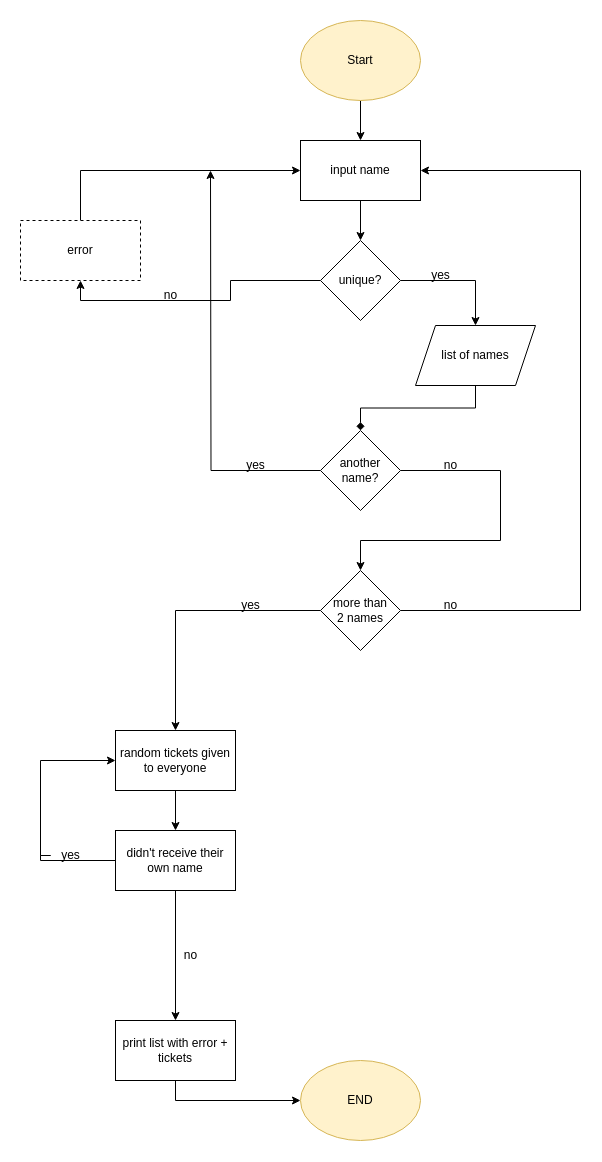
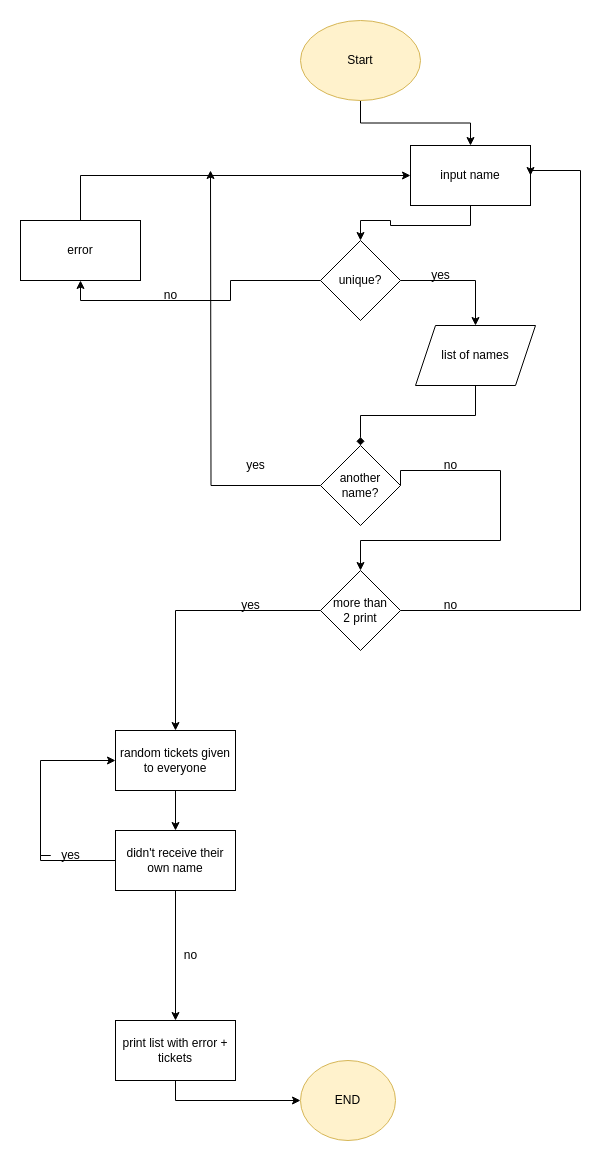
(361, 171) -> (471, 176)
(81, 251) -> (81, 251)
(361, 471) -> (361, 486)
(361, 611) -> (361, 611)
(361, 1101) -> (348, 1101)
